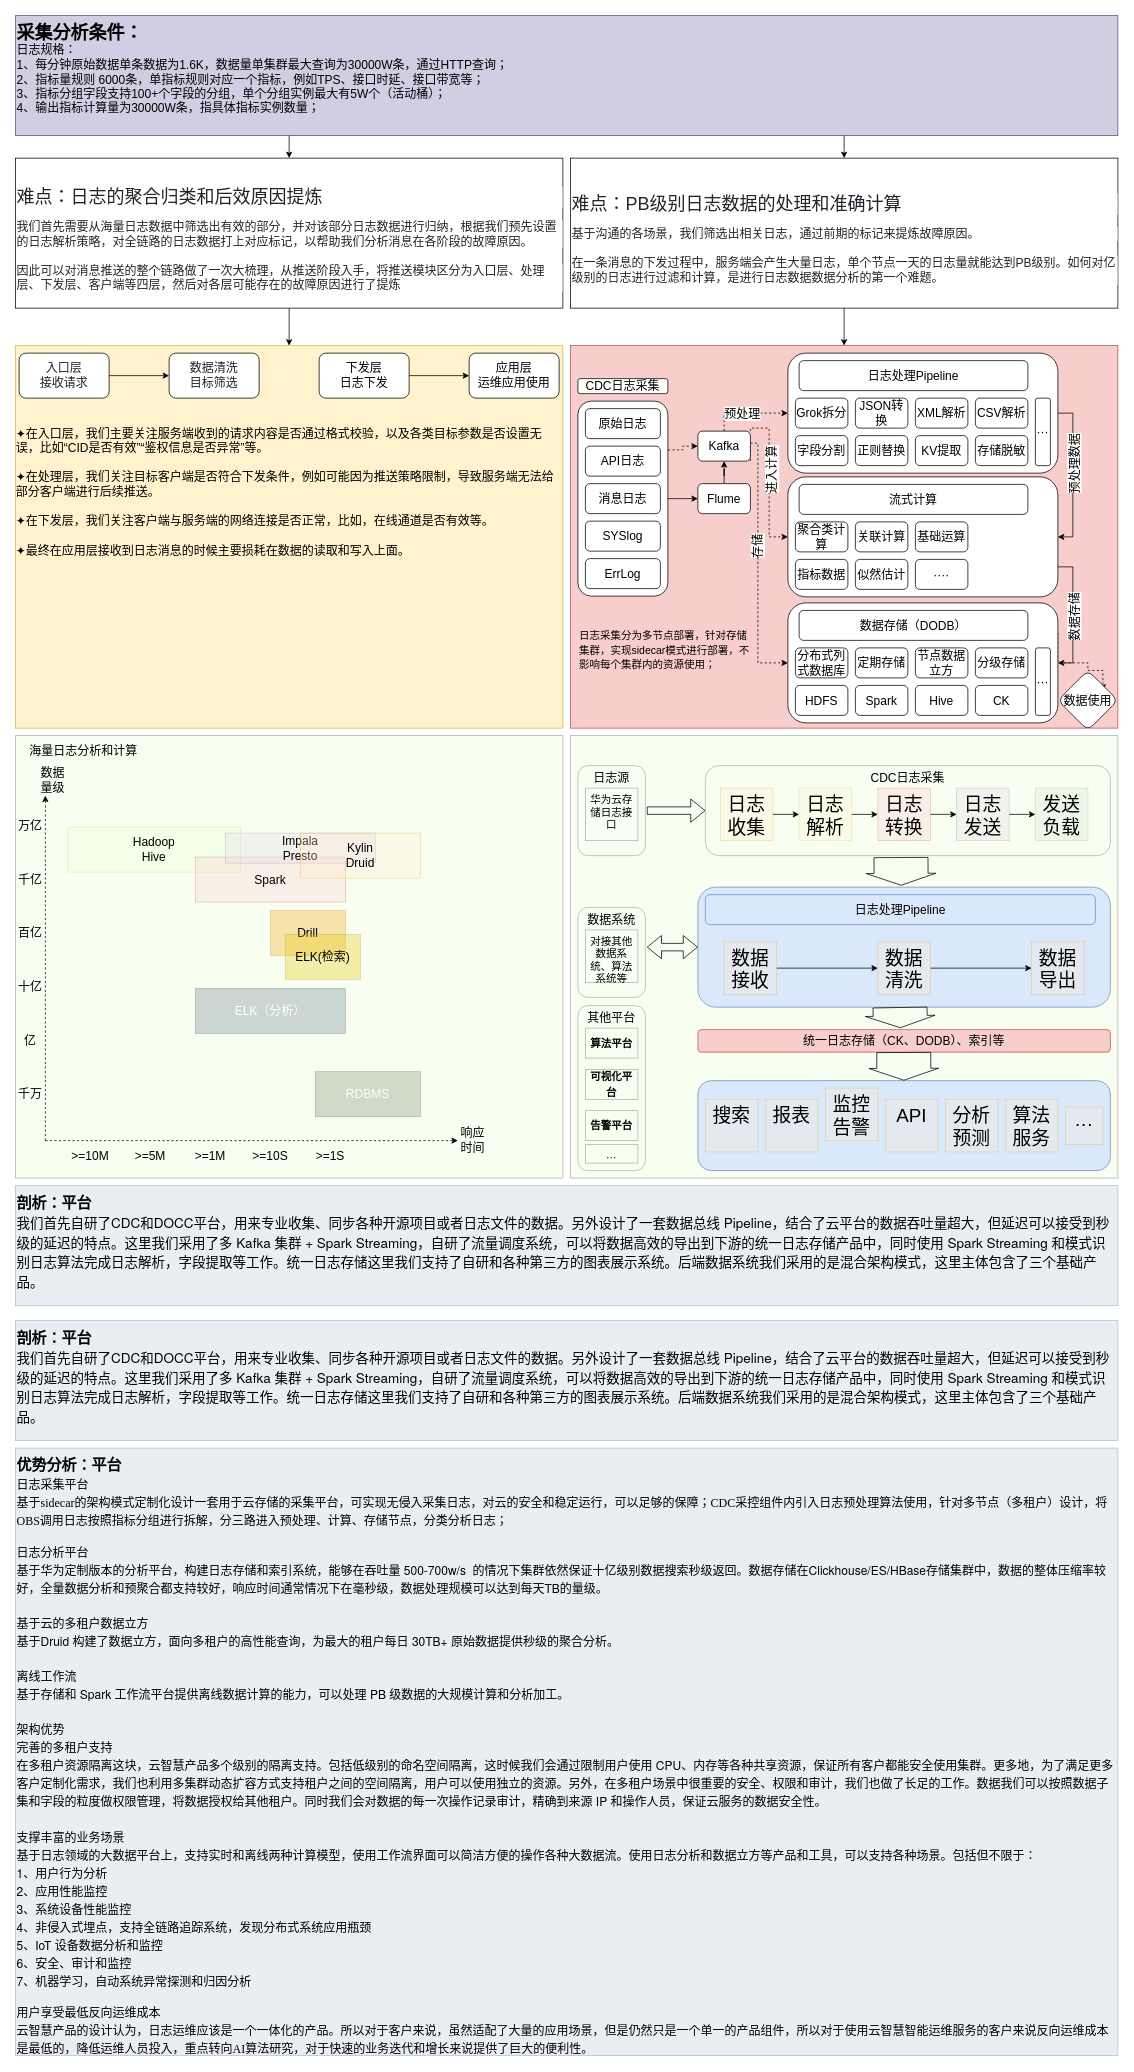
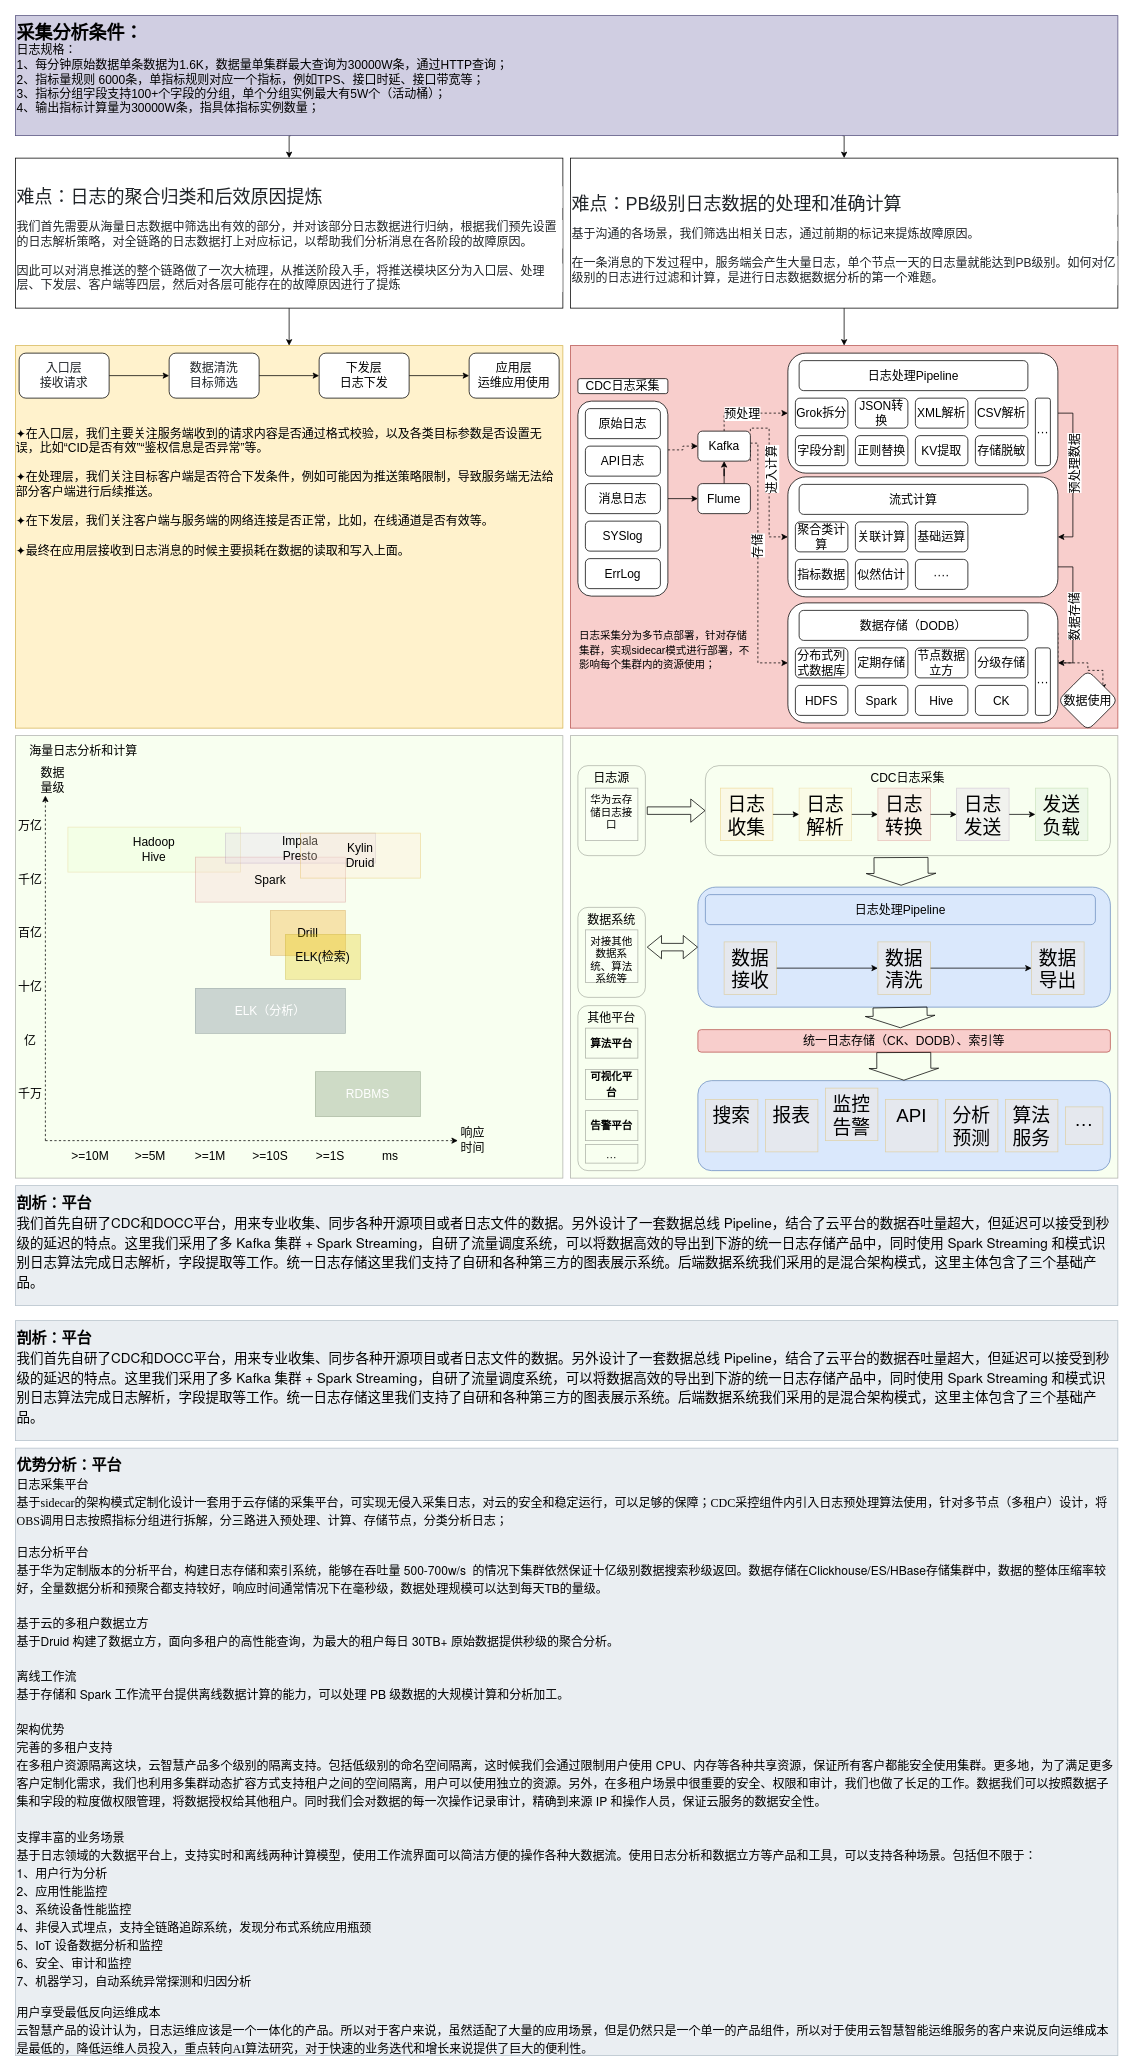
none -> (286, 375)
none -> (390, 1155)
